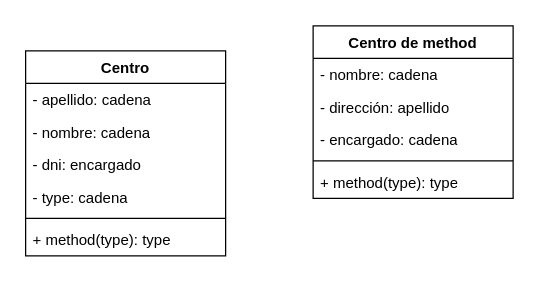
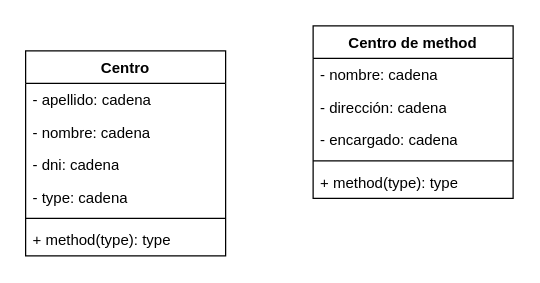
(393, 108) -> (391, 108)
(93, 166) -> (80, 166)
